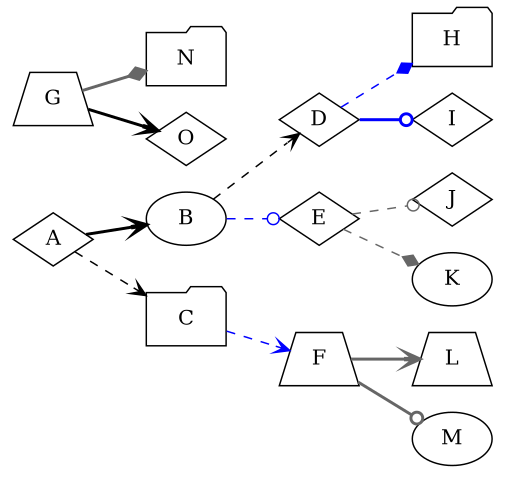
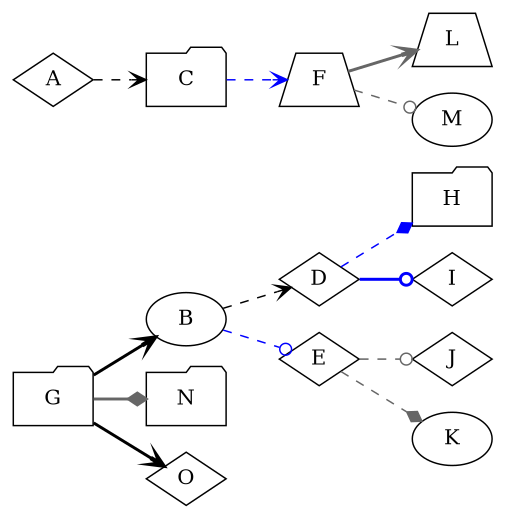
(53, 99) -> (53, 399)
(109, 231) -> (119, 360)
(385, 399) -> (379, 98)
